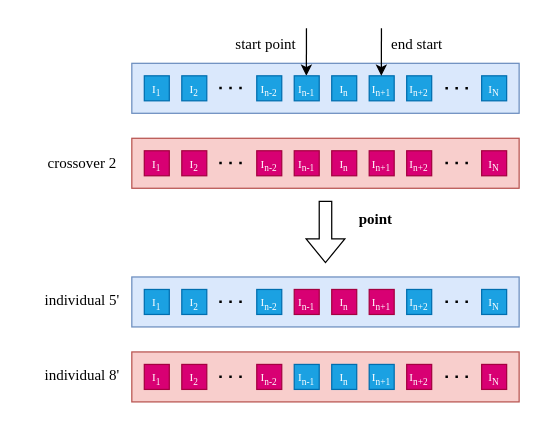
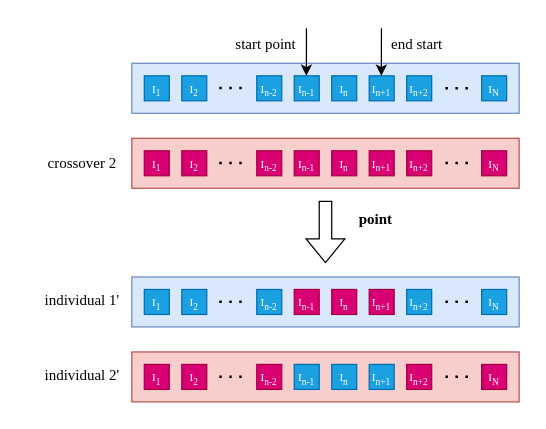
(83, 301) -> (83, 301)
(83, 376) -> (83, 376)
